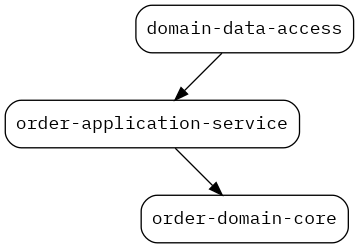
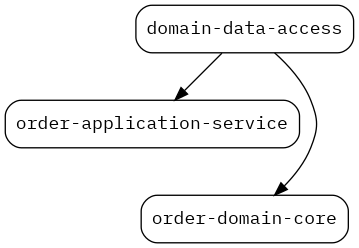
(194, 167) -> (316, 117)
